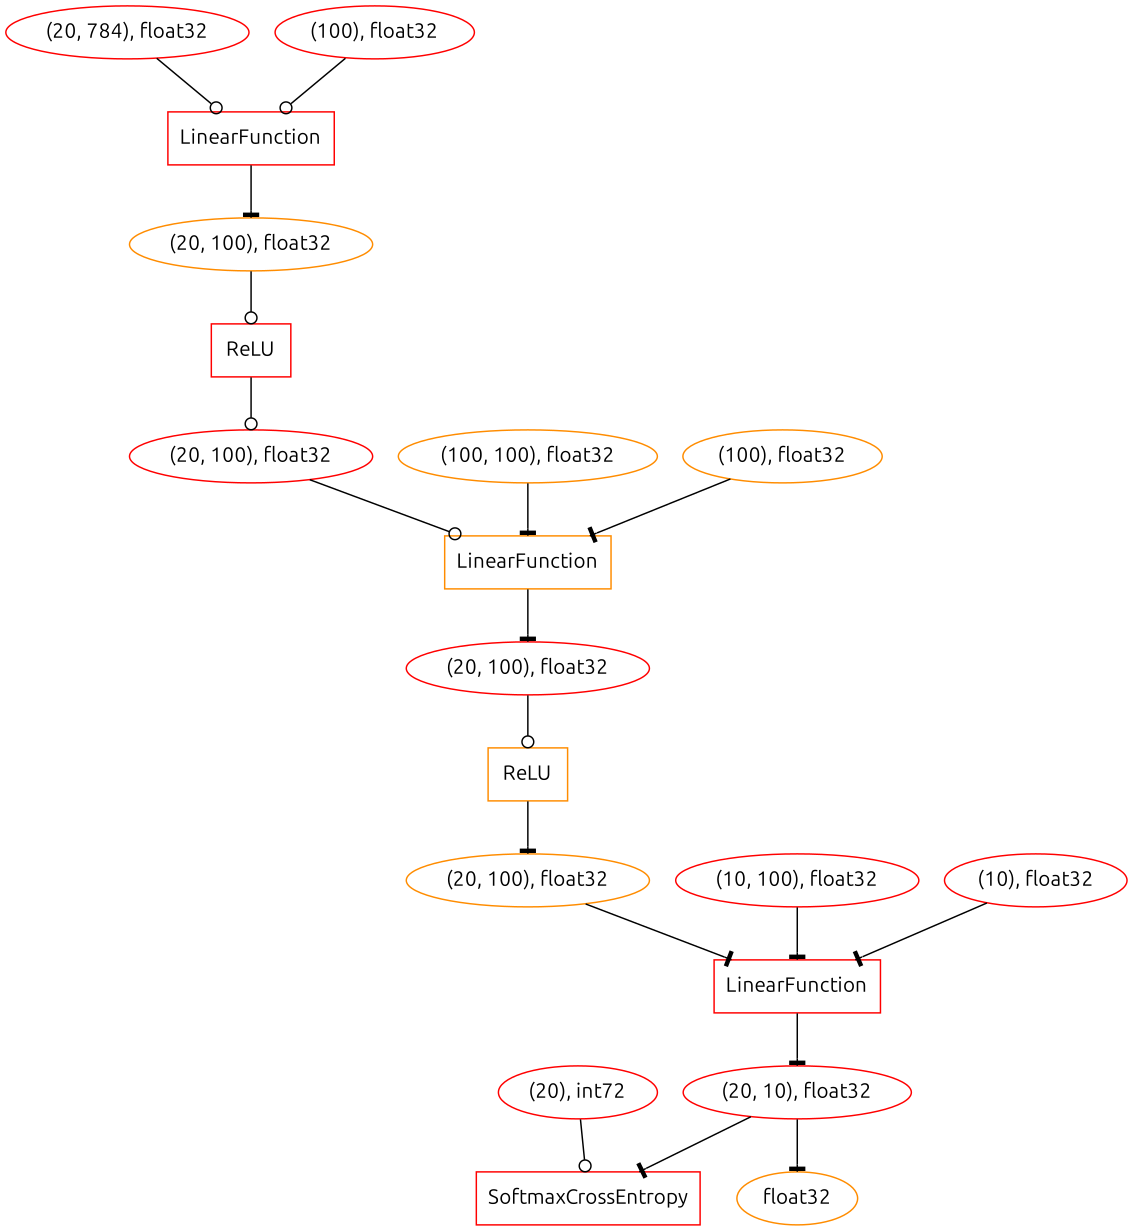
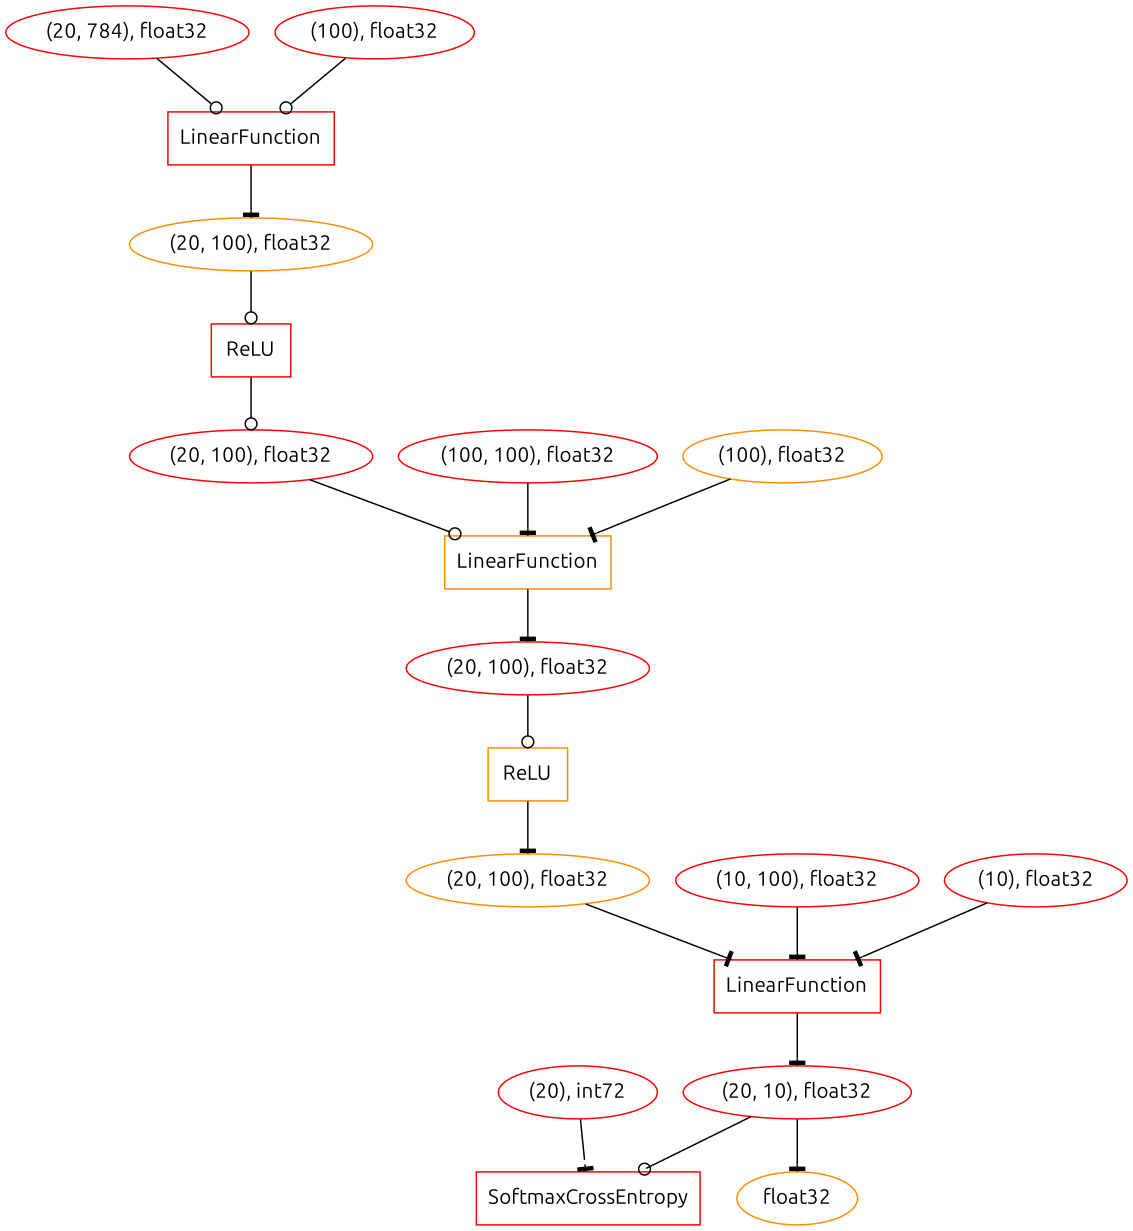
(528, 456) -> (528, 456)
(582, 1140) -> (582, 1140)
(699, 1143) -> (699, 1143)
